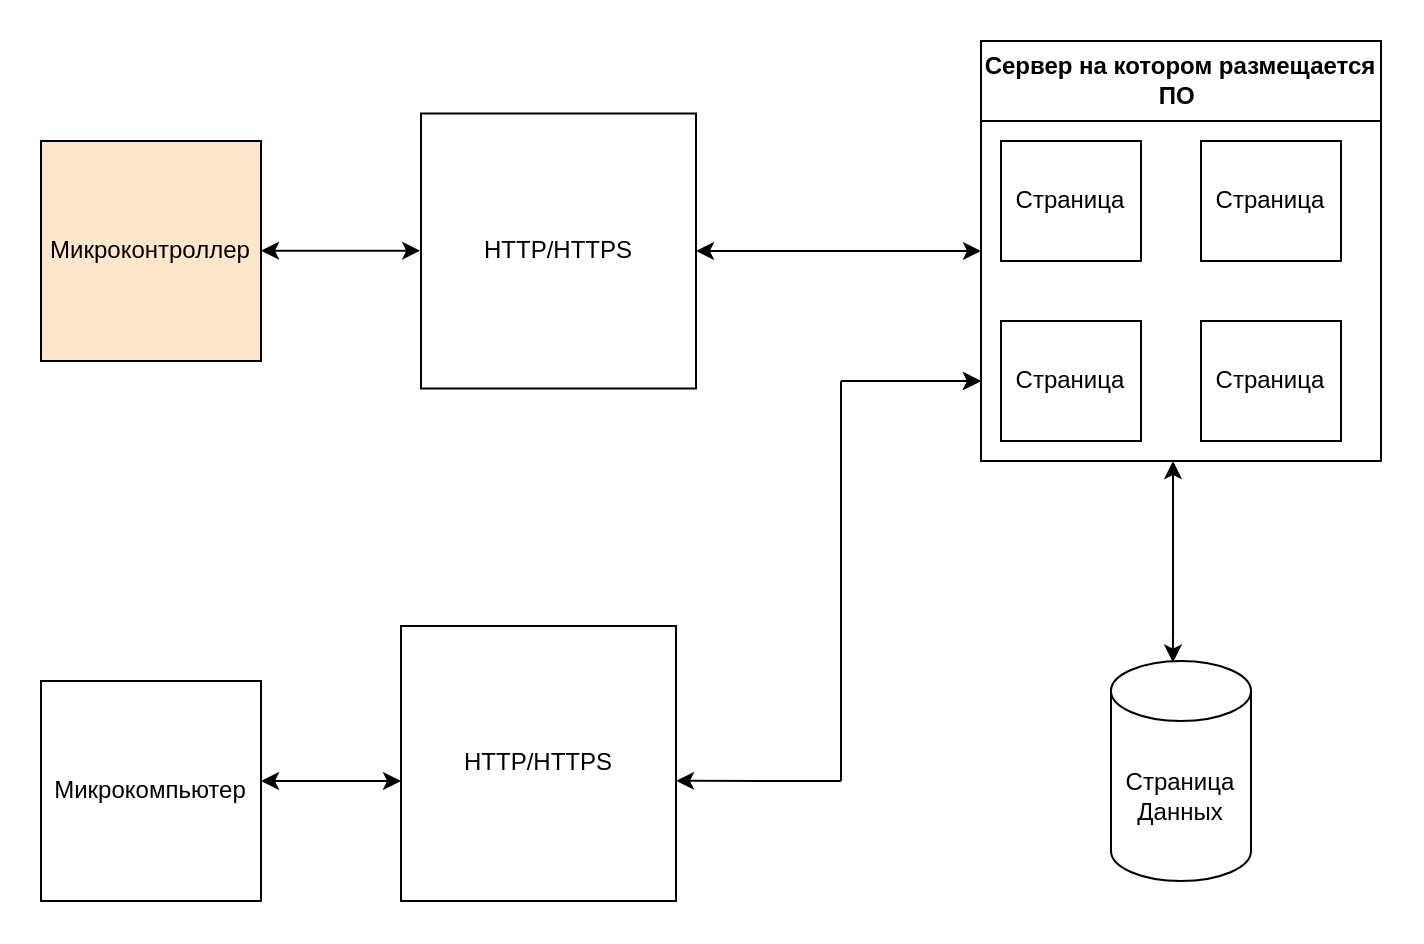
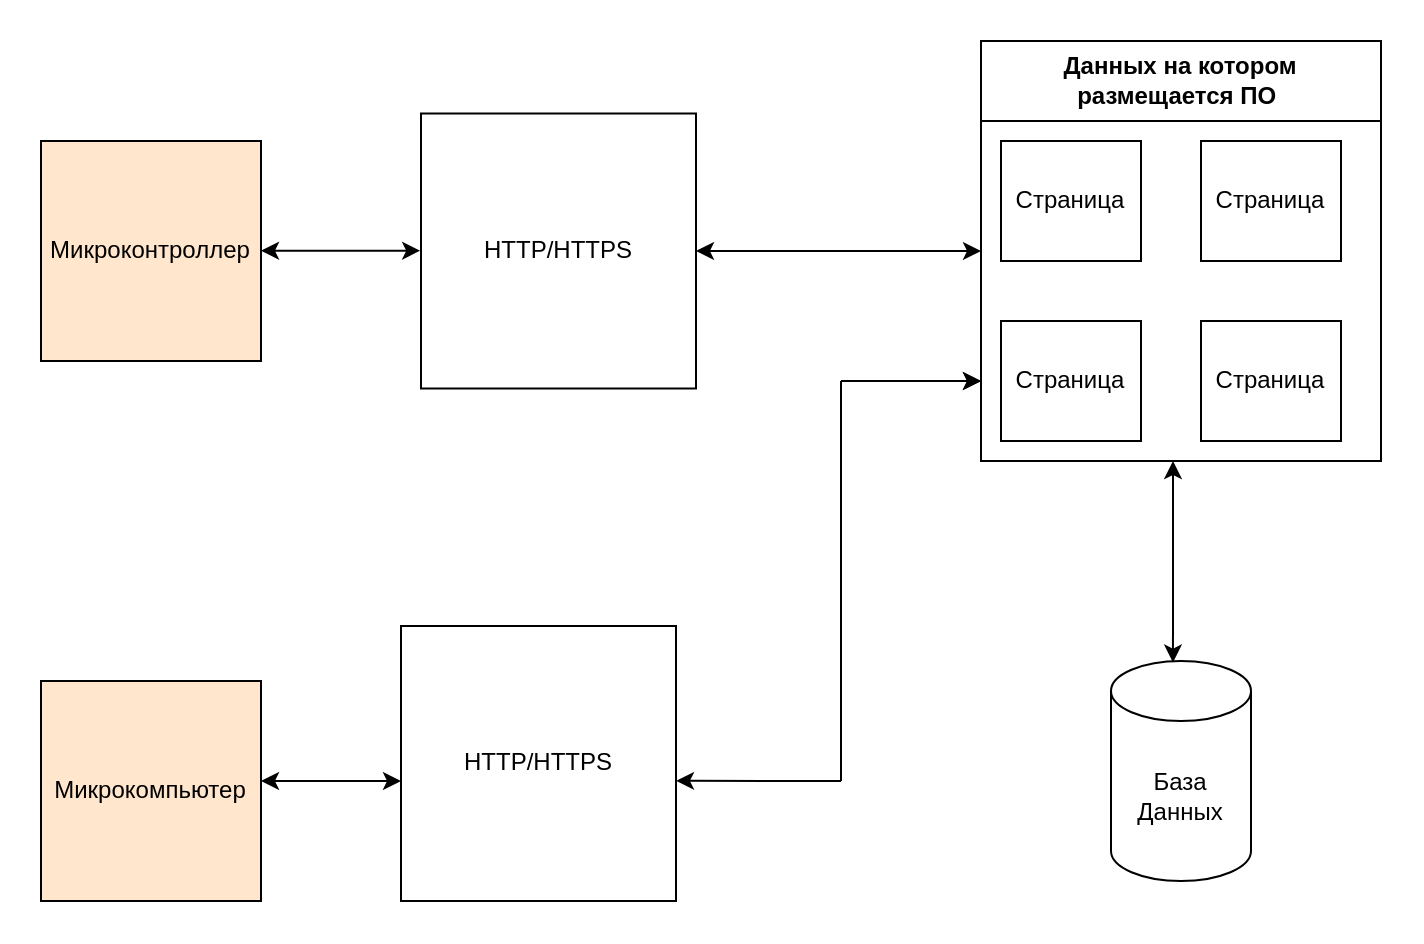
(1181, 81) -> (1181, 81)
(151, 791) -> (151, 791)
(1181, 797) -> (1181, 797)
